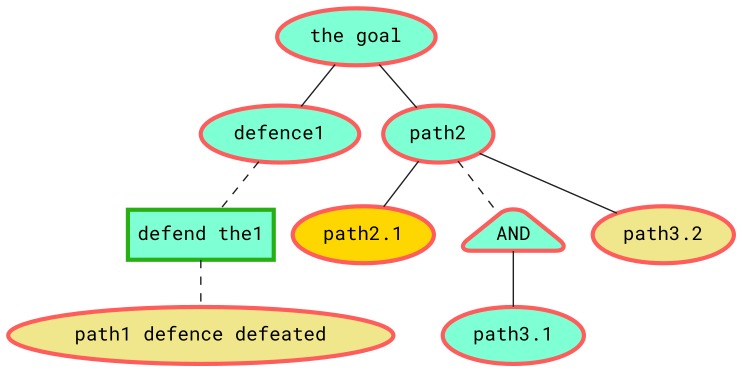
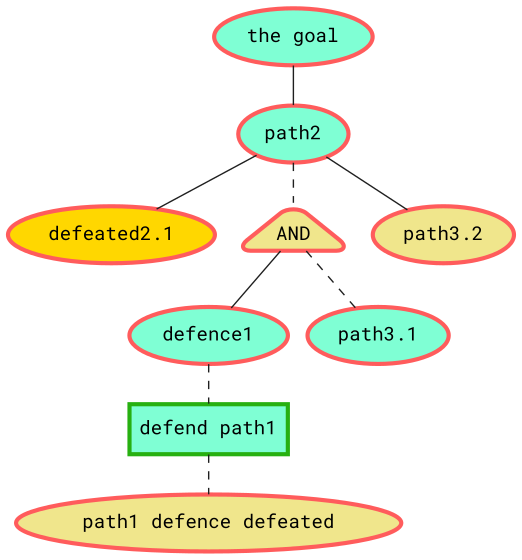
(318, 86) -> (256, 279)
(201, 235) -> (209, 429)
(363, 235) -> (111, 235)
(513, 235) -> (293, 235)
(513, 279) -> (331, 280)
